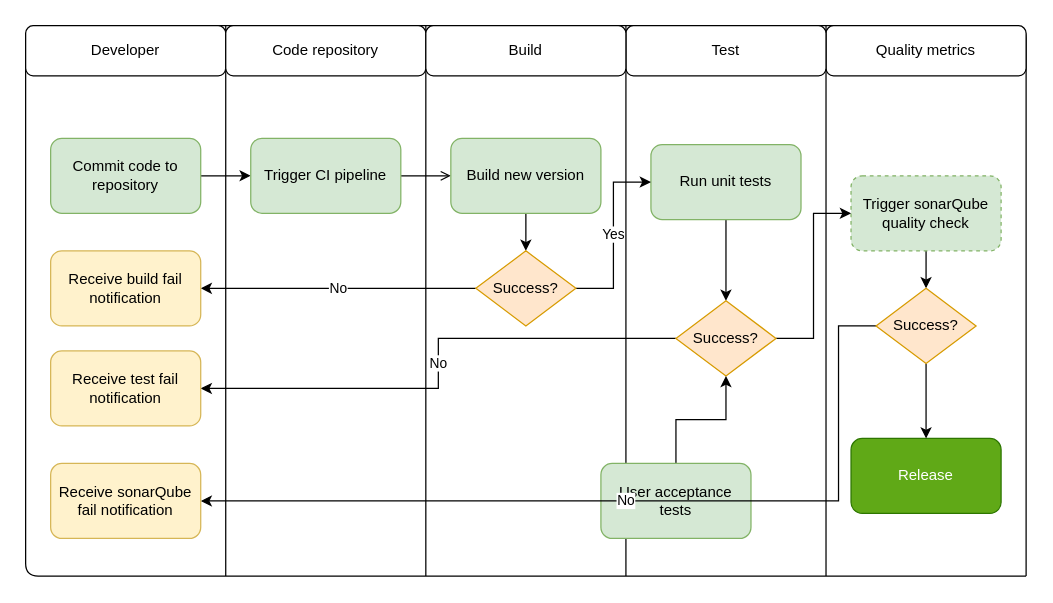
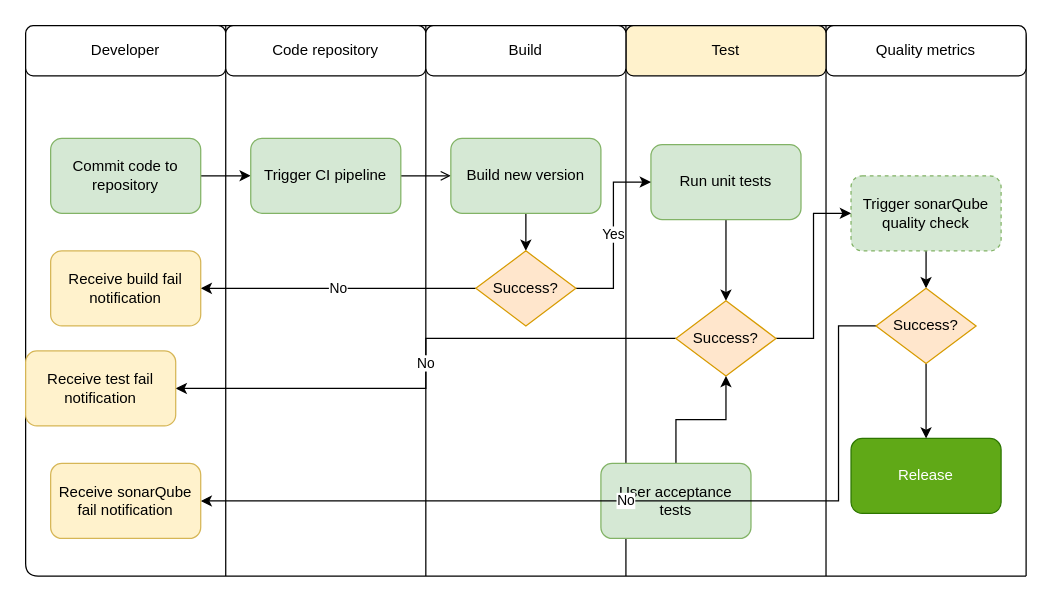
(726, 51) -> (726, 51)
(126, 388) -> (101, 388)
